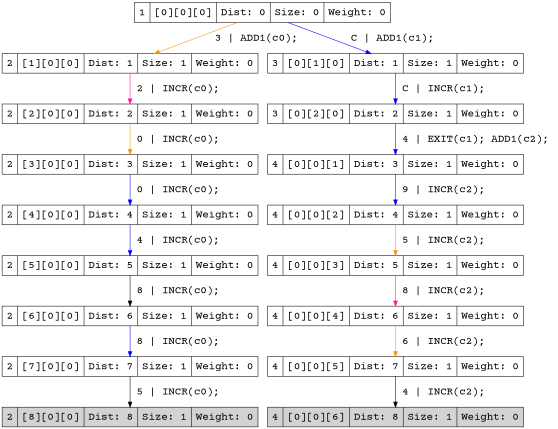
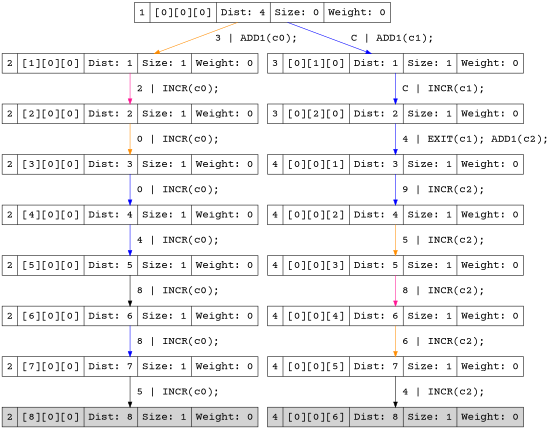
(243, 12) -> (243, 12)
